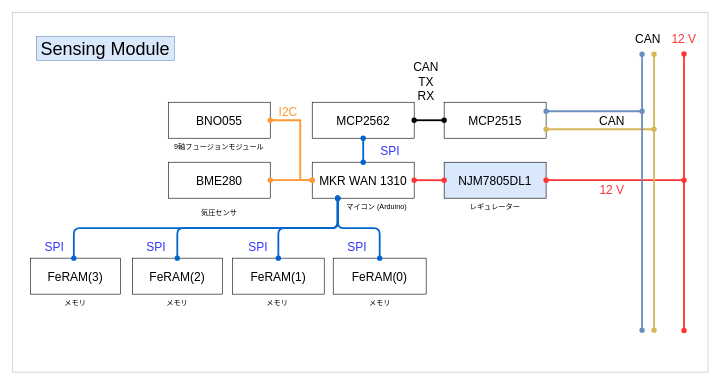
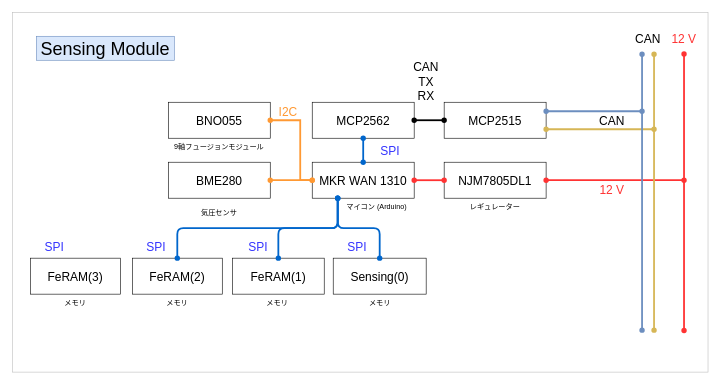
(495, 180) -> (495, 180)
(112, 228) -> none
(380, 276) -> (380, 276)
